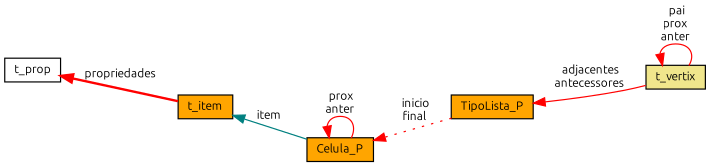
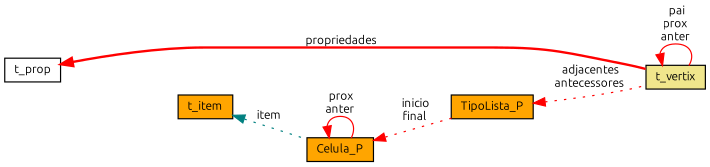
(125, 90) -> (360, 48)
(596, 95) -> (596, 95)
(276, 129) -> (276, 129)
